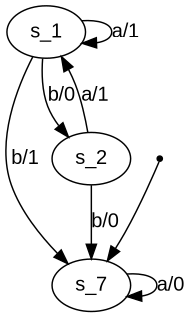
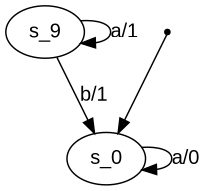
(46, 32) -> (45, 32)
(91, 159) -> none
(91, 285) -> (106, 159)
